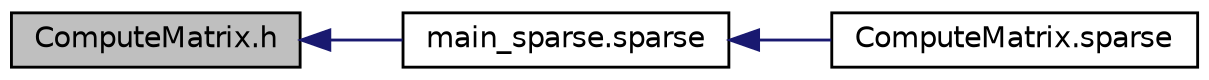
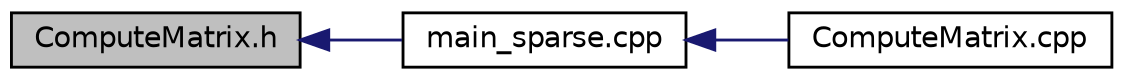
(566, 40) -> (545, 40)
(1015, 40) -> (950, 40)
